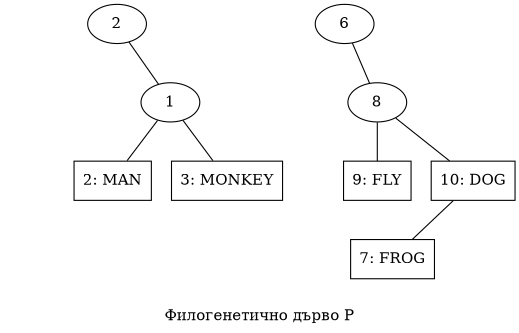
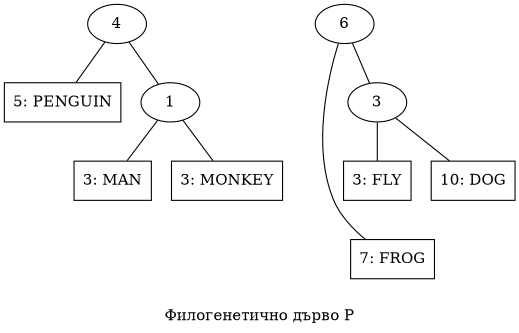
(117, 24) -> (117, 24)
none -> (63, 102)
(377, 102) -> (377, 102)
(113, 181) -> (113, 181)
(377, 181) -> (377, 181)
(433, 220) -> (323, 147)
